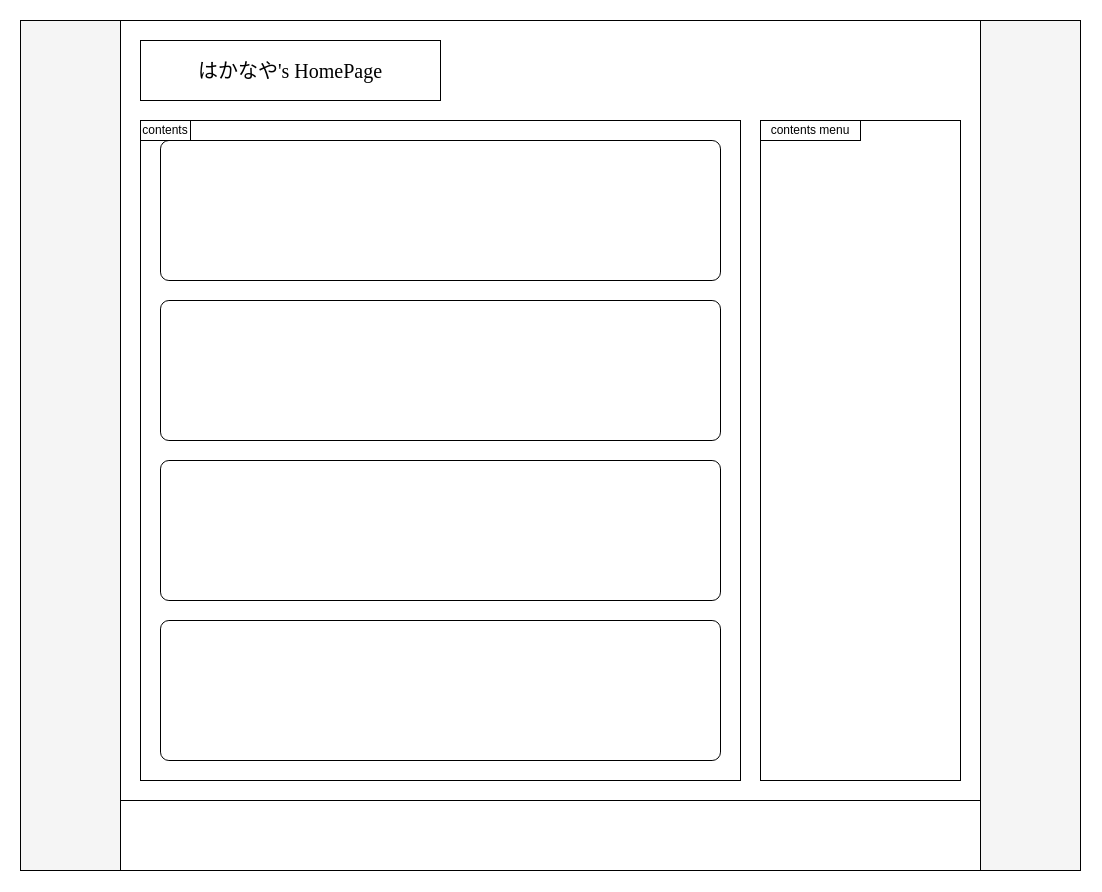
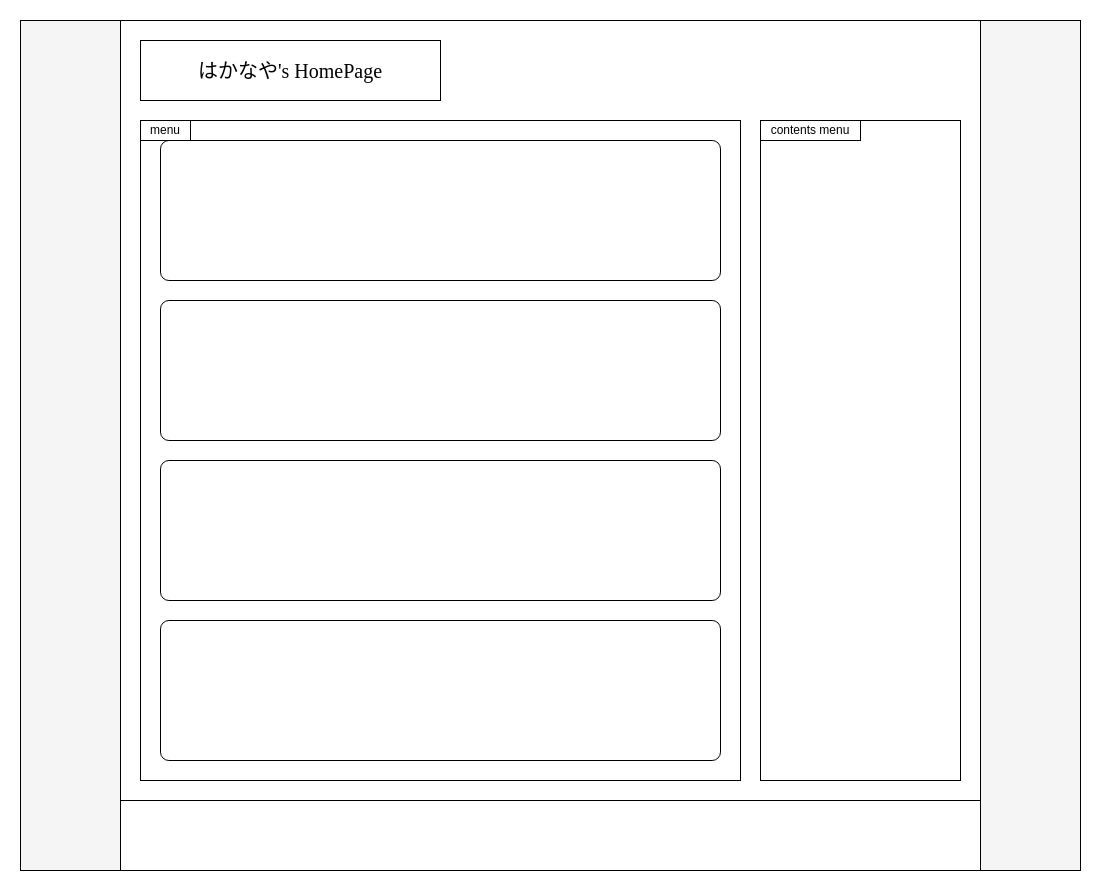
(166, 131) -> (166, 131)
